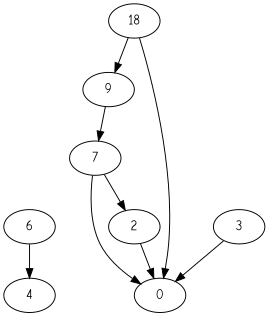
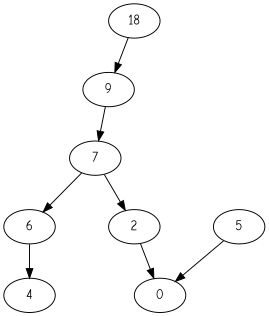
(165, 152) -> none
(239, 227) -> (239, 227)
(96, 234) -> (66, 189)
